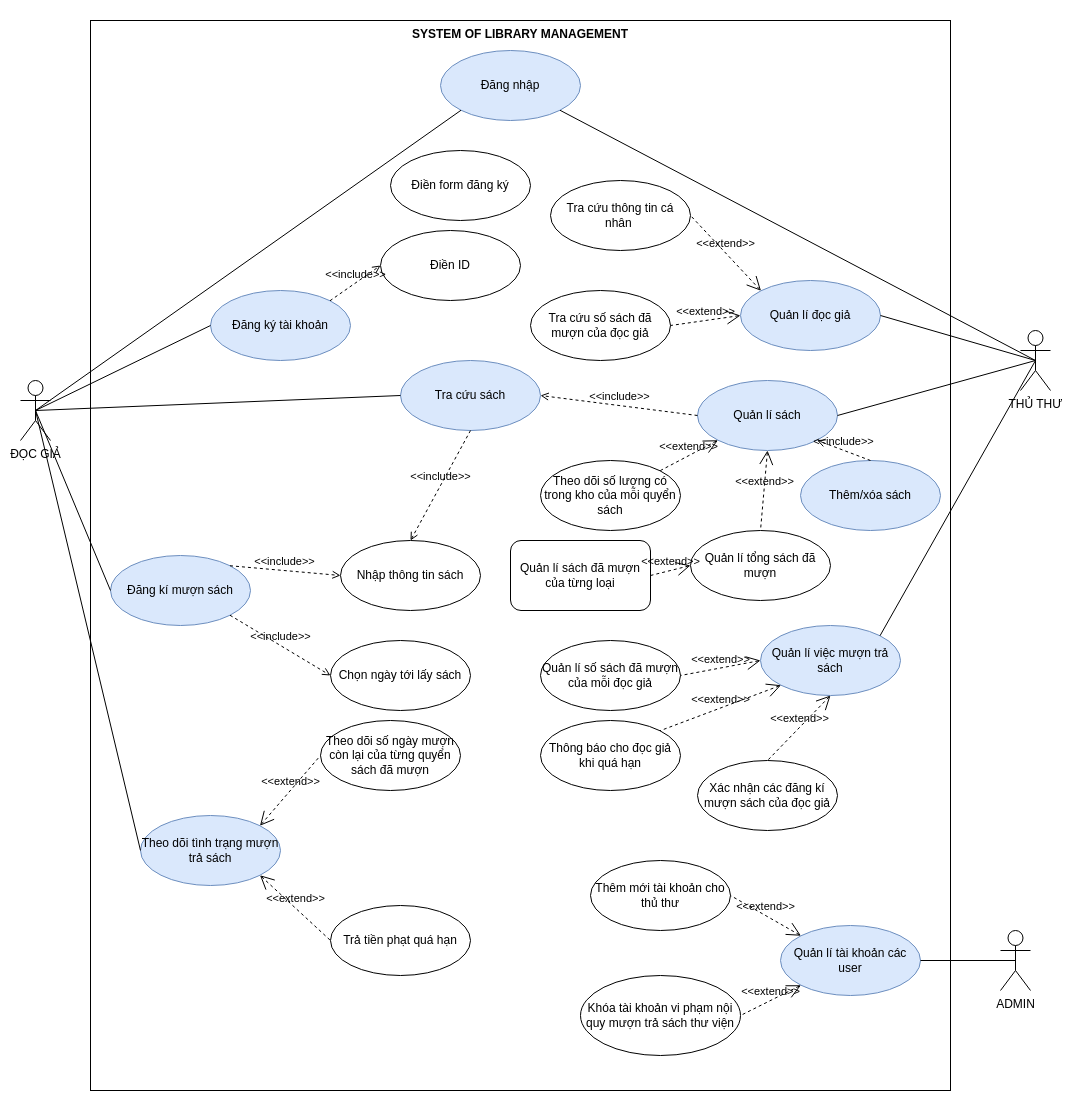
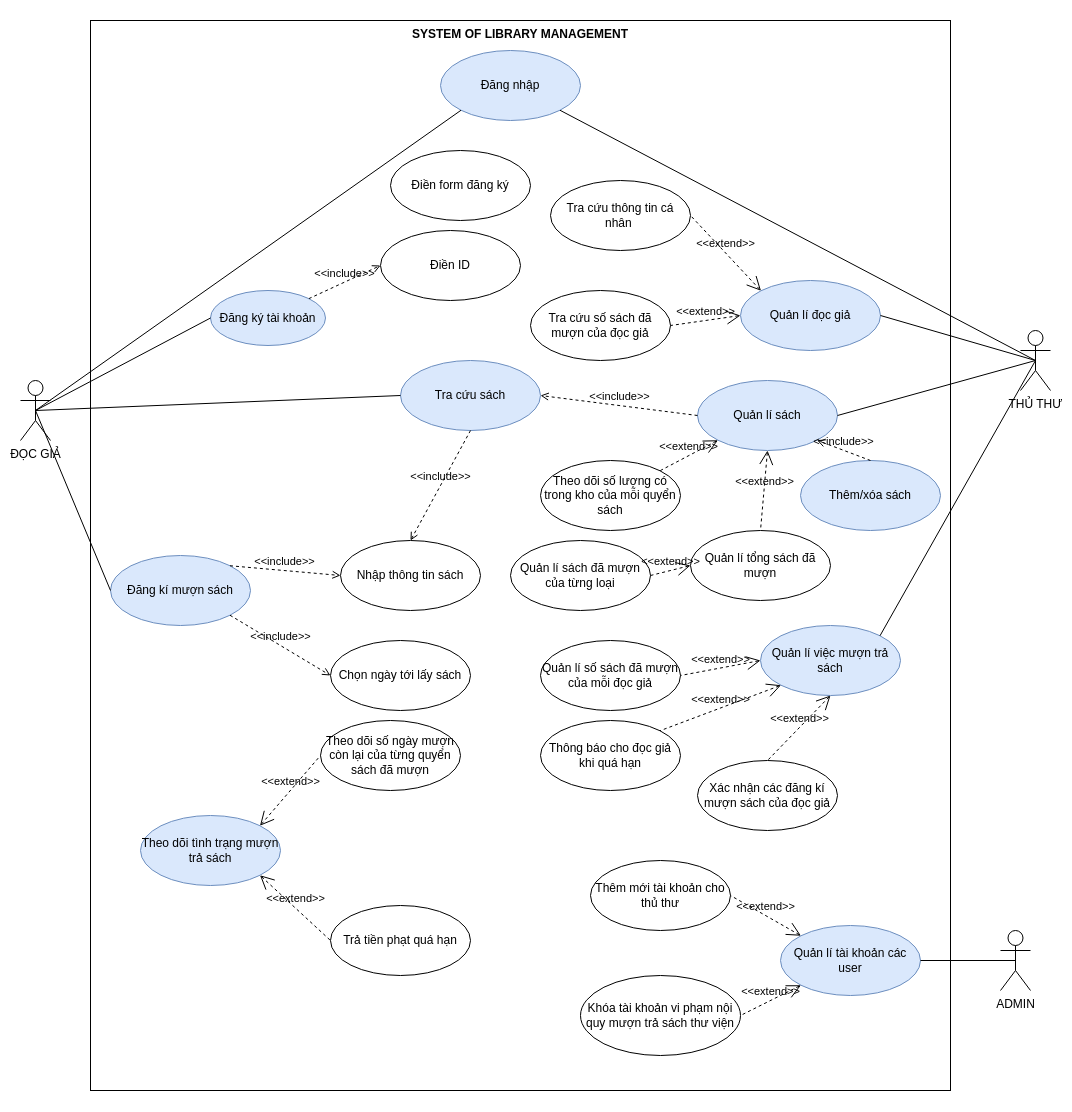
(281, 326) -> (268, 318)
(581, 576) -> (581, 576)
(90, 640) -> none
